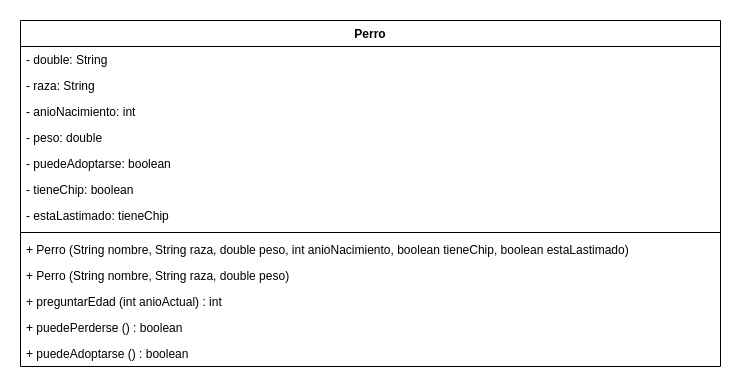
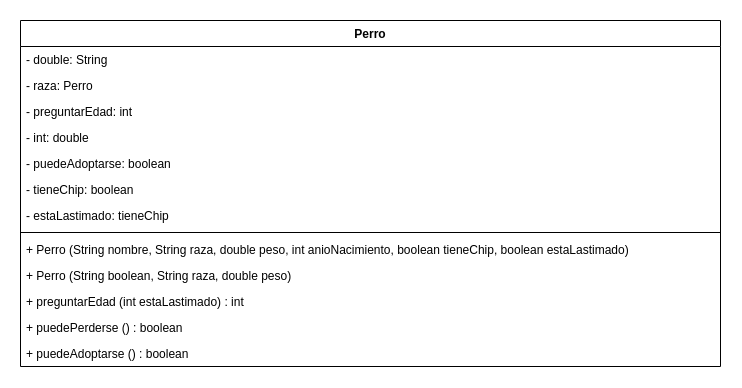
(67, 86) -> (65, 86)
(86, 112) -> (87, 112)
(67, 138) -> (62, 138)
(172, 276) -> (174, 276)
(138, 302) -> (150, 302)
